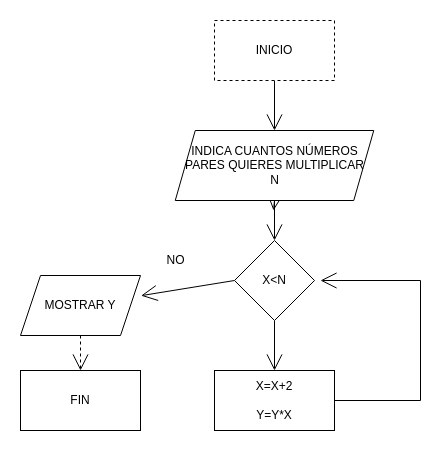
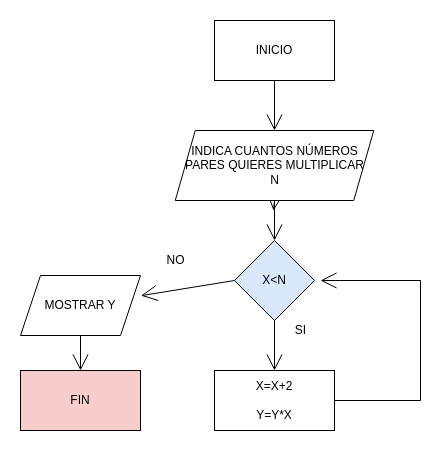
(275, 51) -> (275, 51)
(275, 281) -> (275, 281)
none -> (301, 331)
(81, 351) -> (81, 351)
(81, 401) -> (81, 401)
